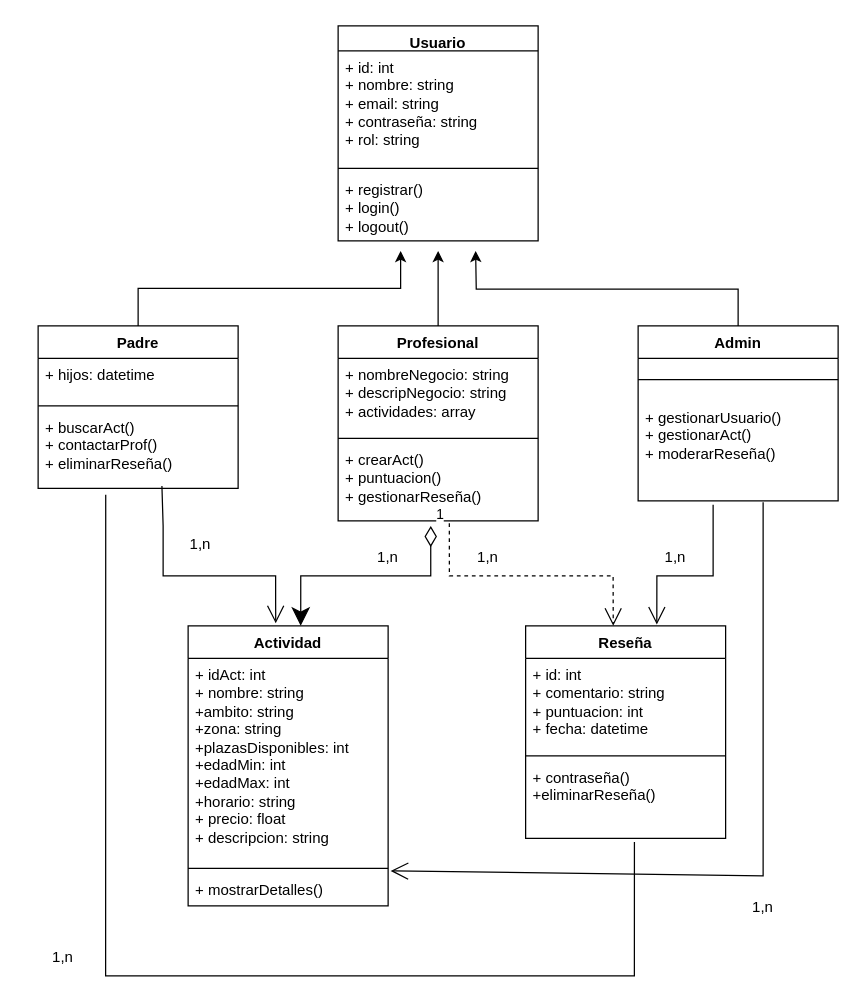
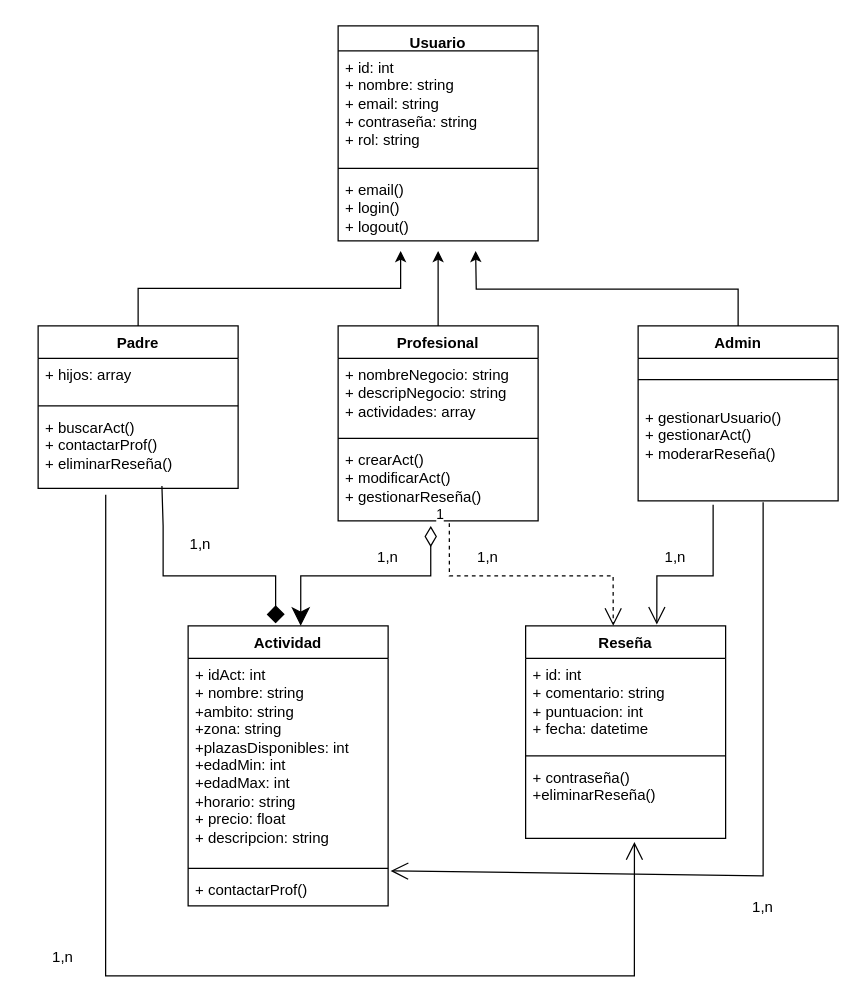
(396, 209) -> (384, 209)
(107, 376) -> (97, 376)
(422, 479) -> (422, 479)
(276, 612) -> (276, 605)
(634, 846) -> (634, 848)
(270, 891) -> (265, 891)
